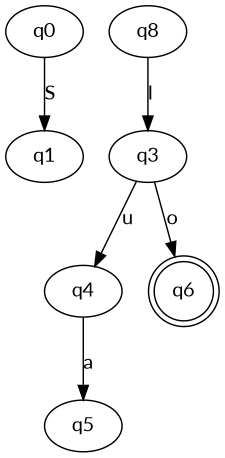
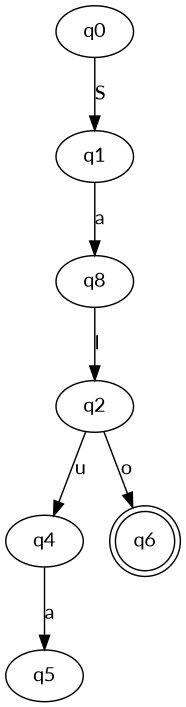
(148, 157) -> (95, 406)
none -> (95, 212)
